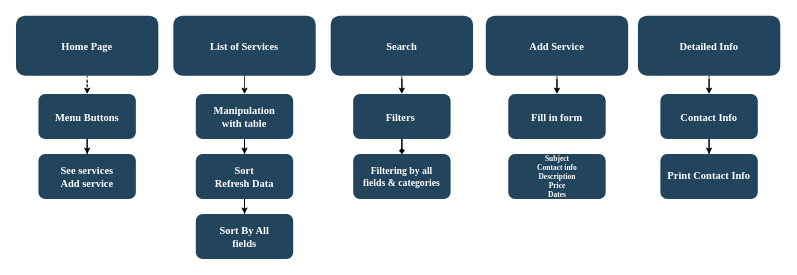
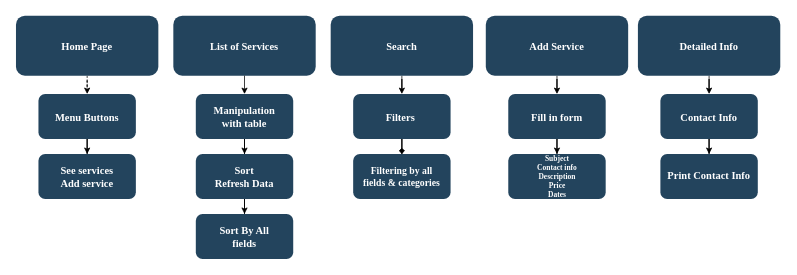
none -> (557, 149)
